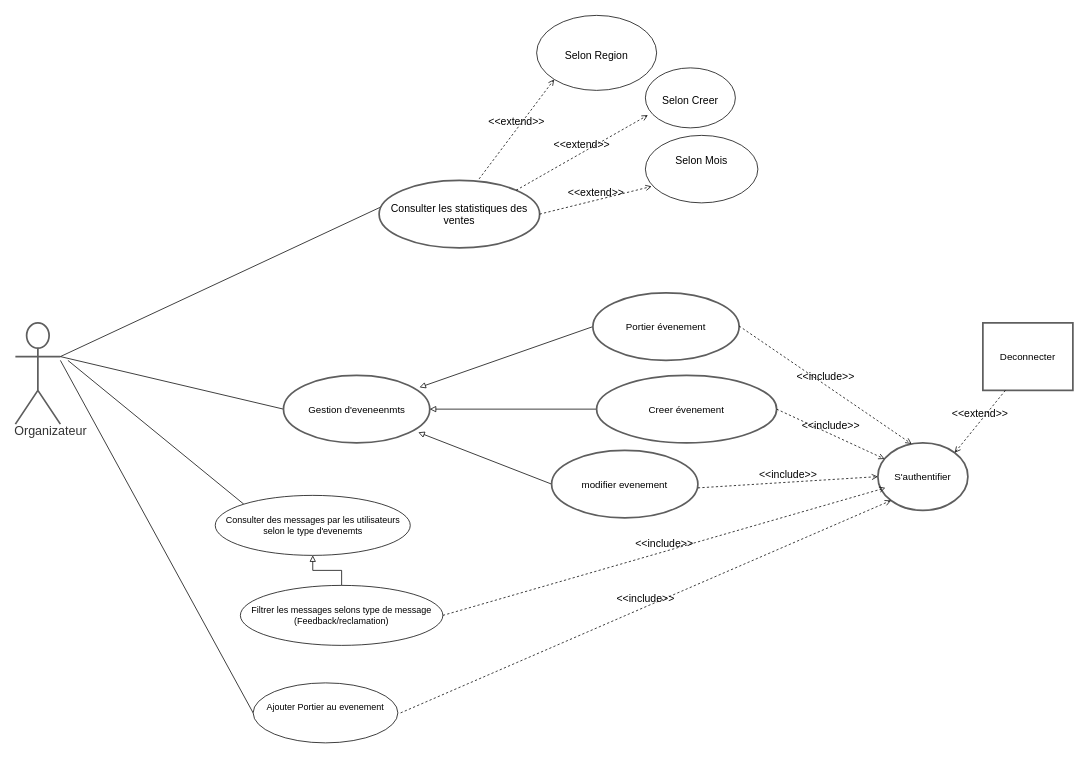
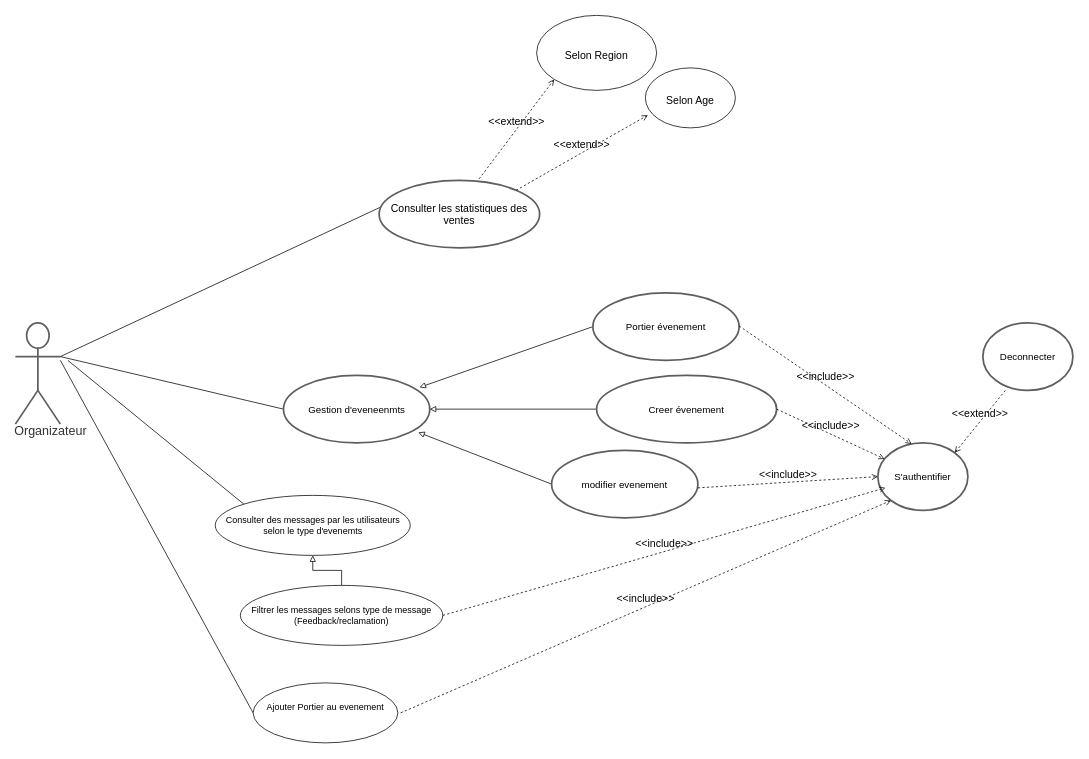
(690, 98) -> (690, 98)
(702, 169) -> none
(594, 201) -> none
(1028, 357) -> (1028, 357)
